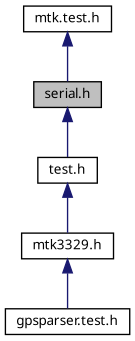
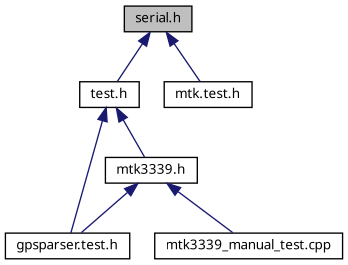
(68, 64) -> (187, 63)
none -> (87, 177)
(68, 246) -> (151, 170)
none -> (249, 246)
